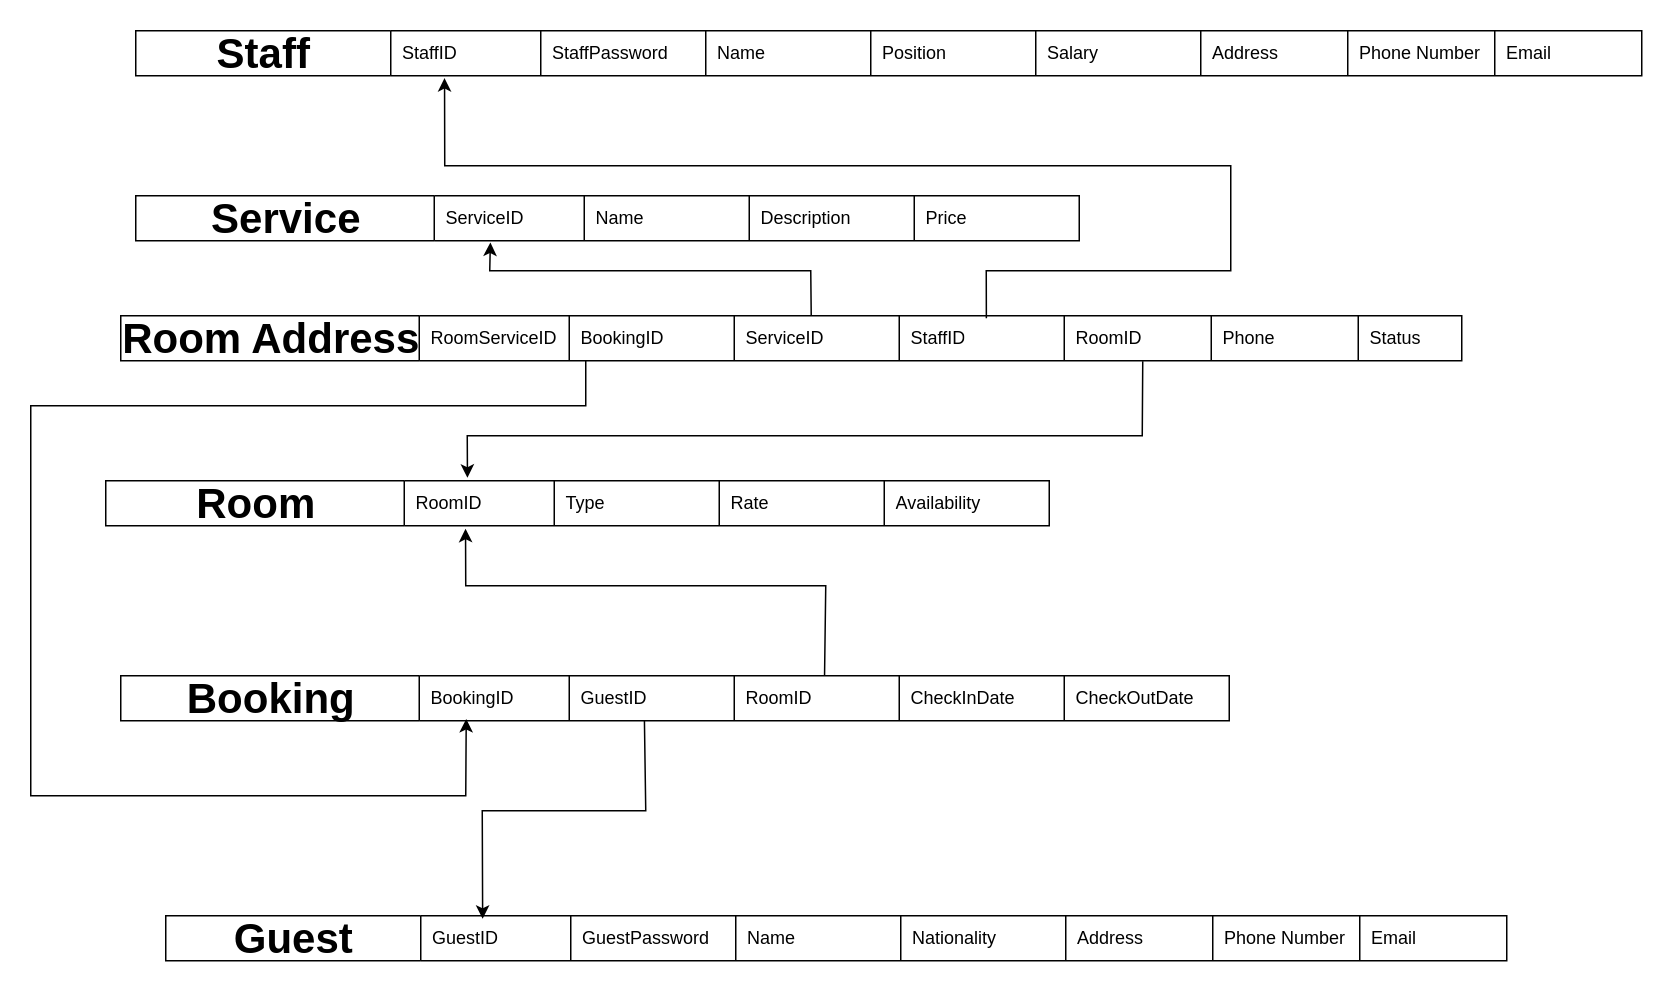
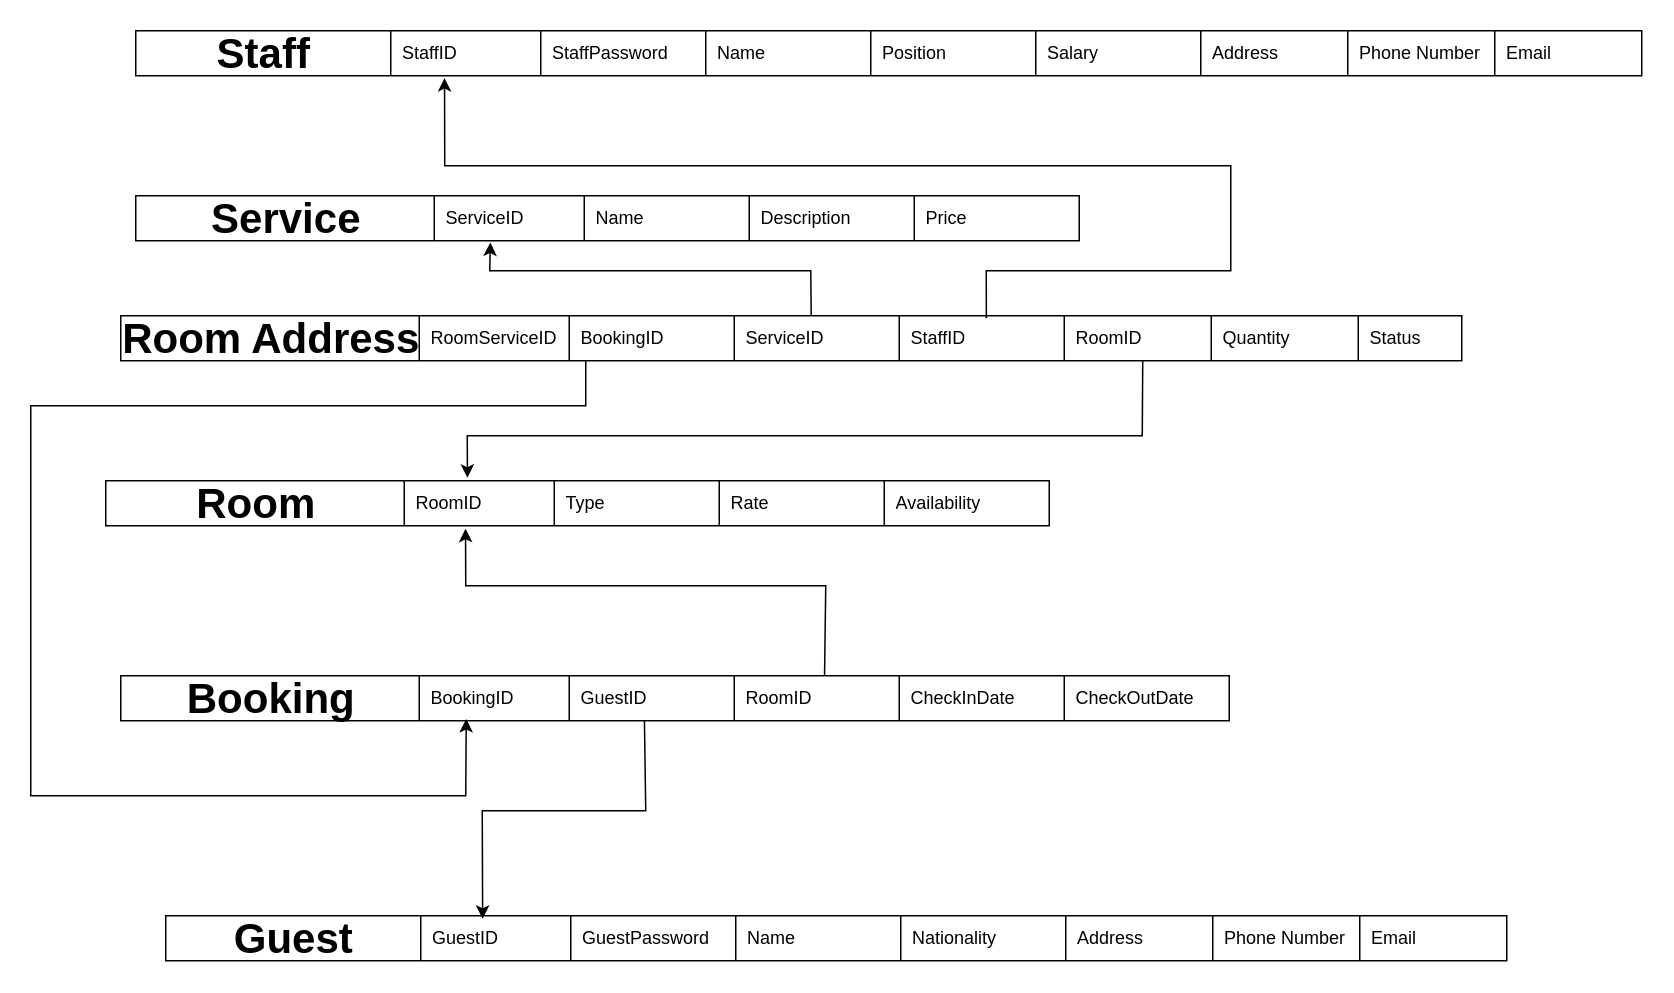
(1248, 338) -> (1261, 338)
